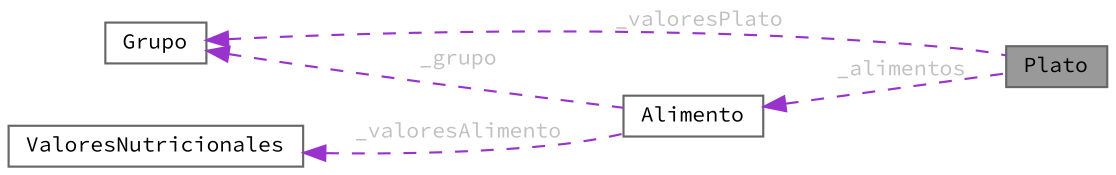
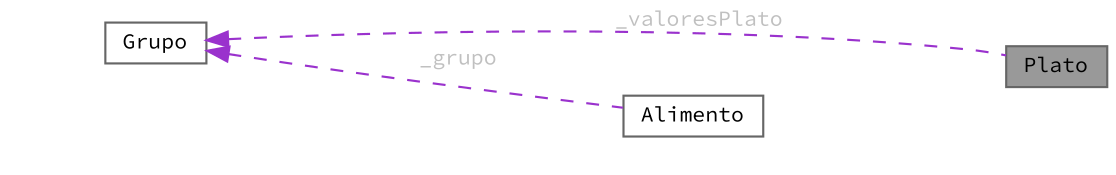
(896, 89) -> none
(156, 146) -> none
